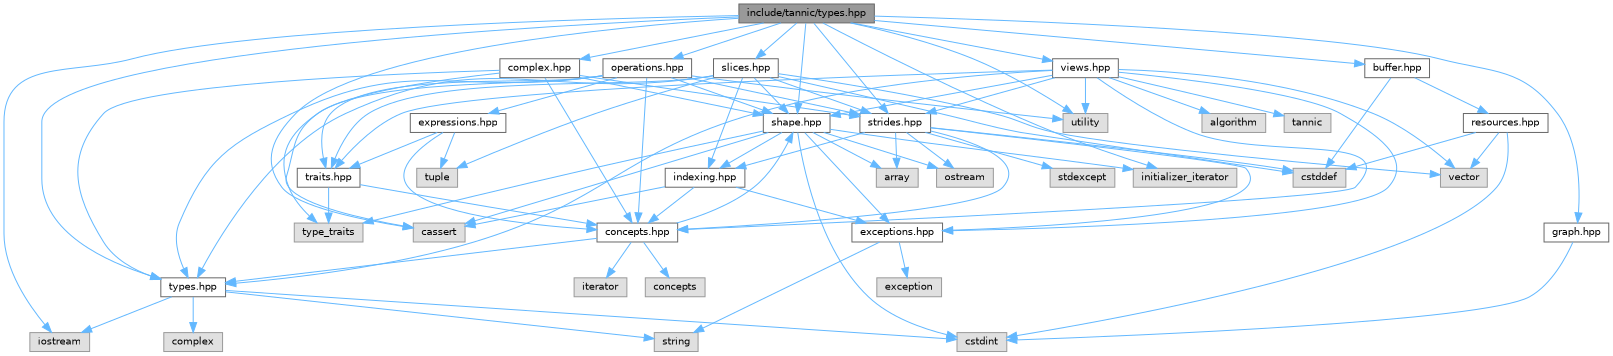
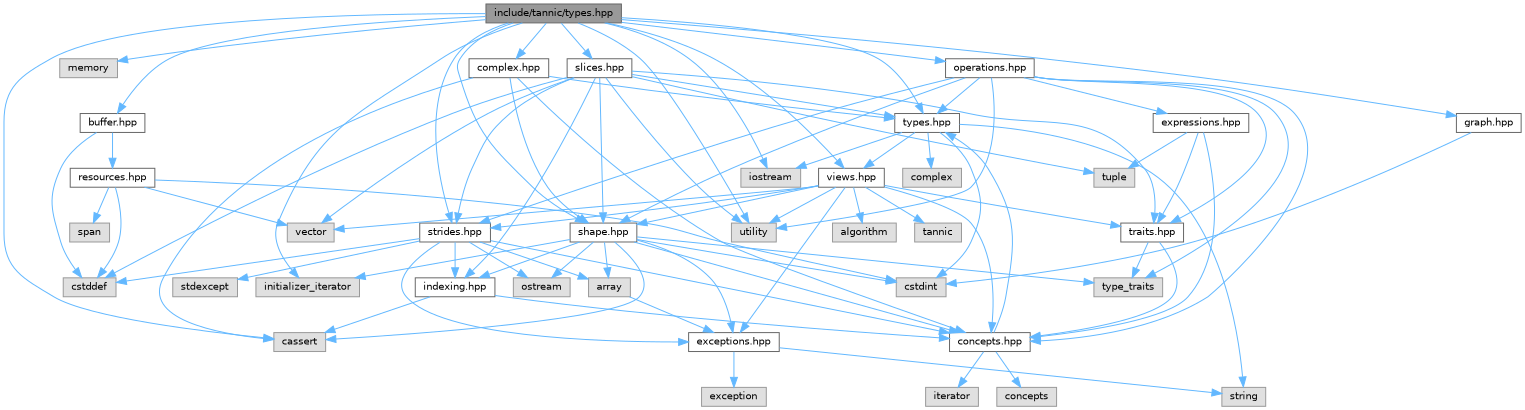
none -> (89, 68)
(695, 92) -> none
(678, 142) -> (894, 147)
none -> (665, 151)
(742, 195) -> (792, 286)
(796, 204) -> (656, 308)
none -> (90, 233)
